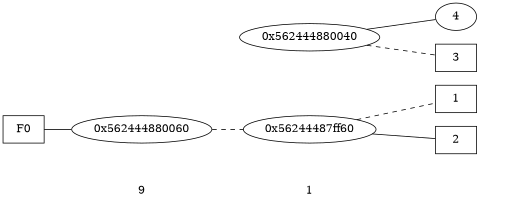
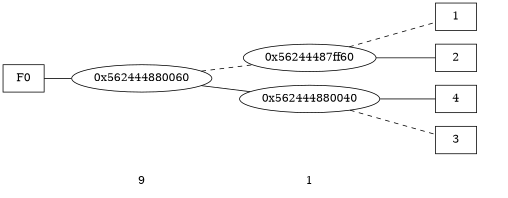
(456, 17) -> (456, 99)
none -> (226, 89)
